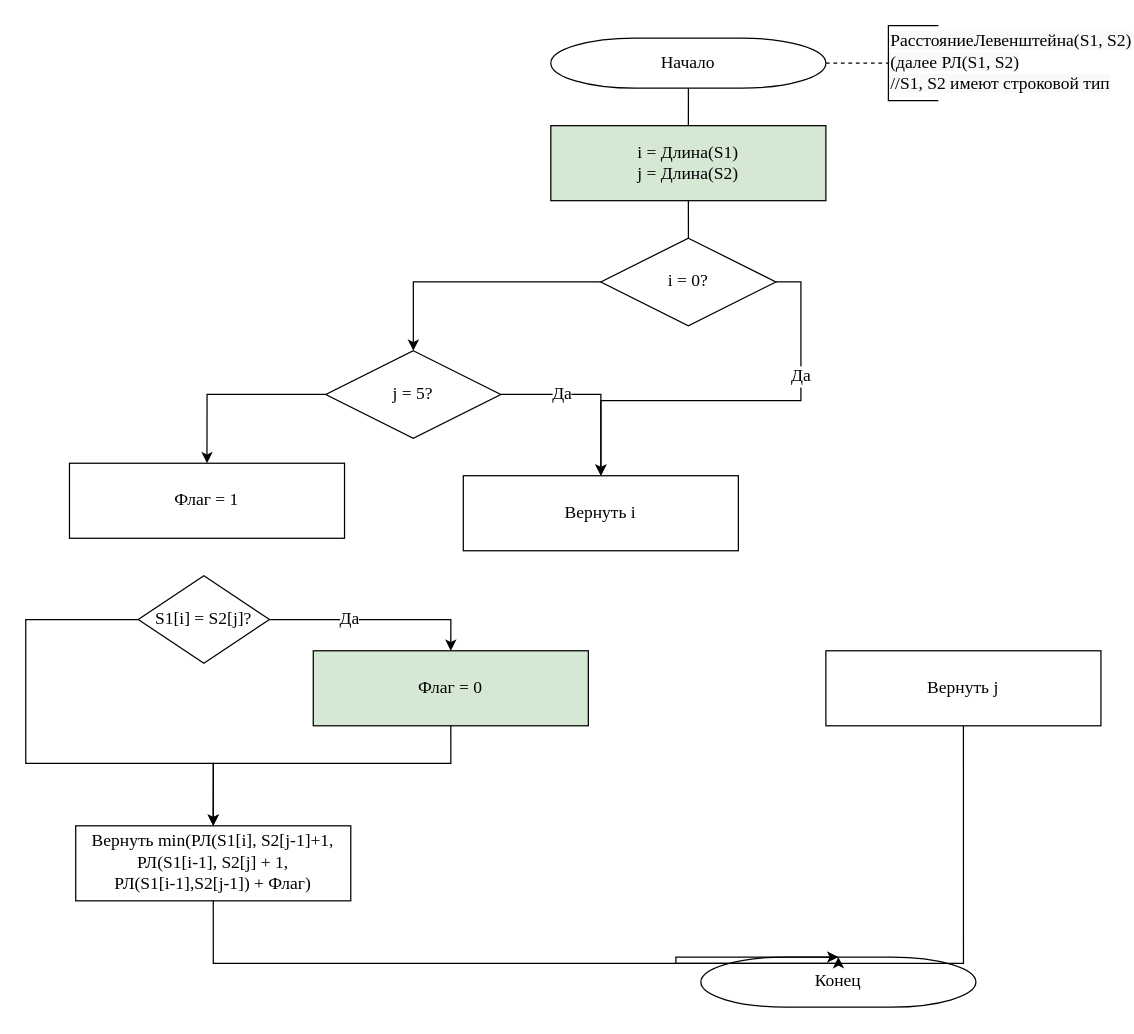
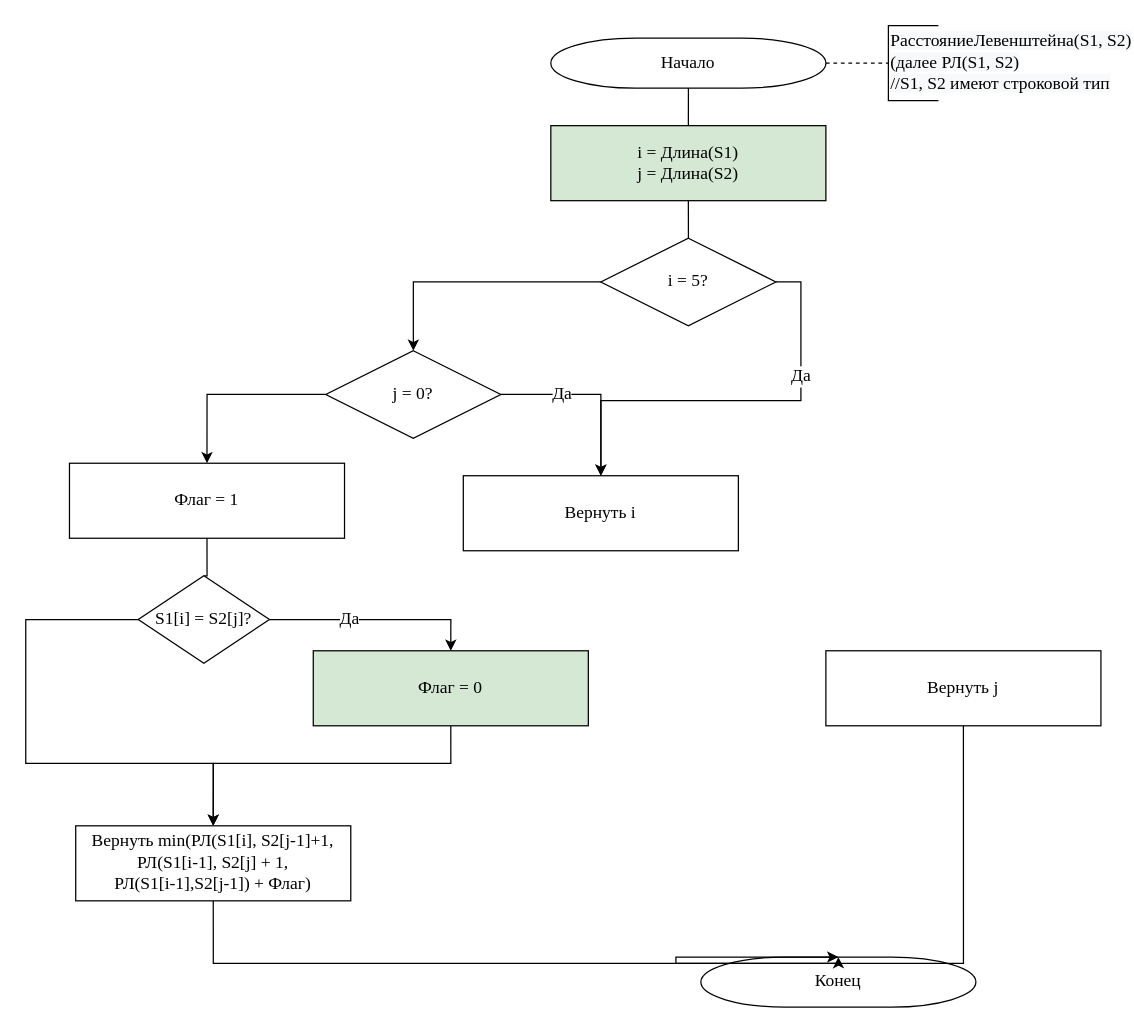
(688, 282) -> (688, 282)
(413, 394) -> (413, 394)
none -> (207, 558)
